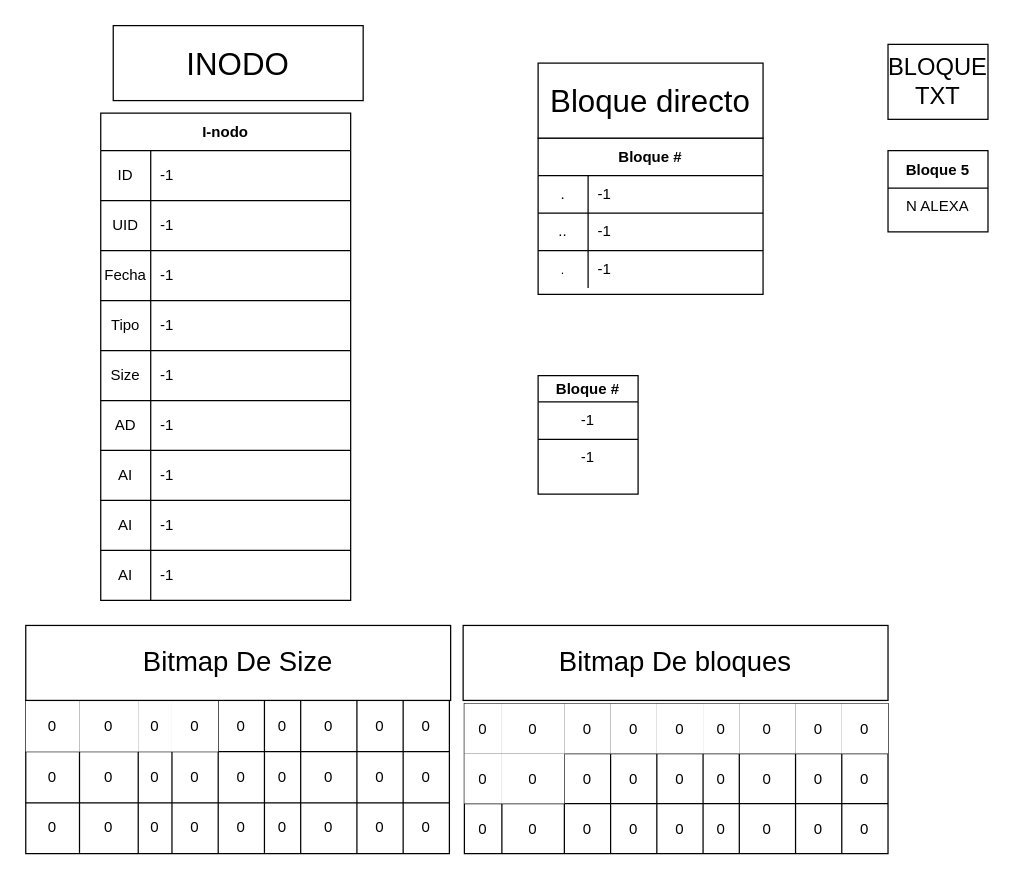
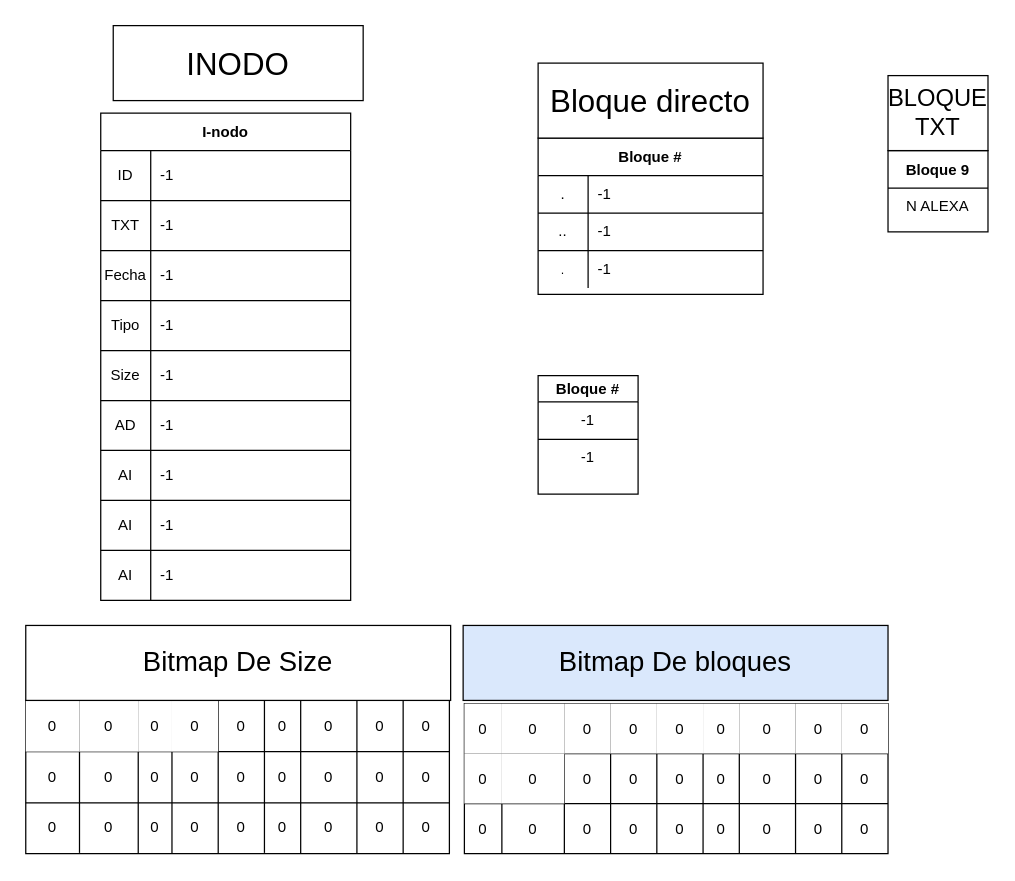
(938, 82) -> (938, 113)
(938, 170) -> (938, 170)
(126, 226) -> (126, 226)
(676, 663) -> (676, 663)
